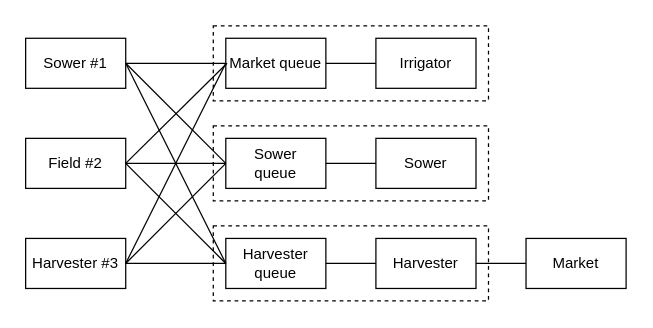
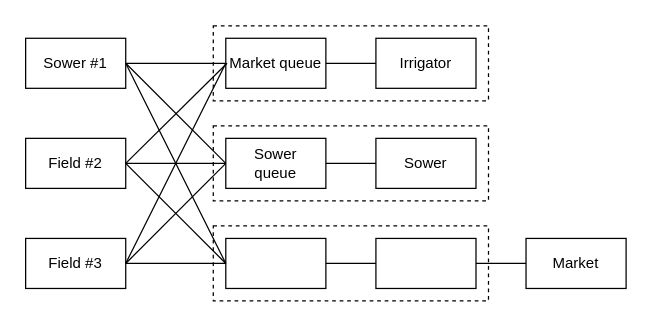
(76, 263) -> (76, 263)
(276, 263) -> none
(426, 263) -> none
